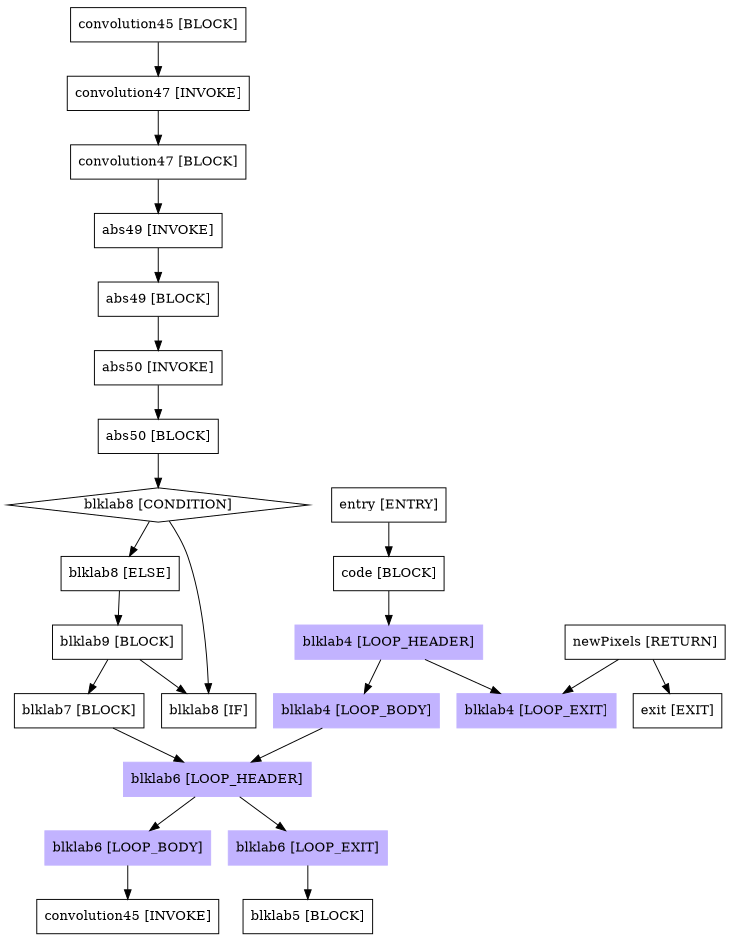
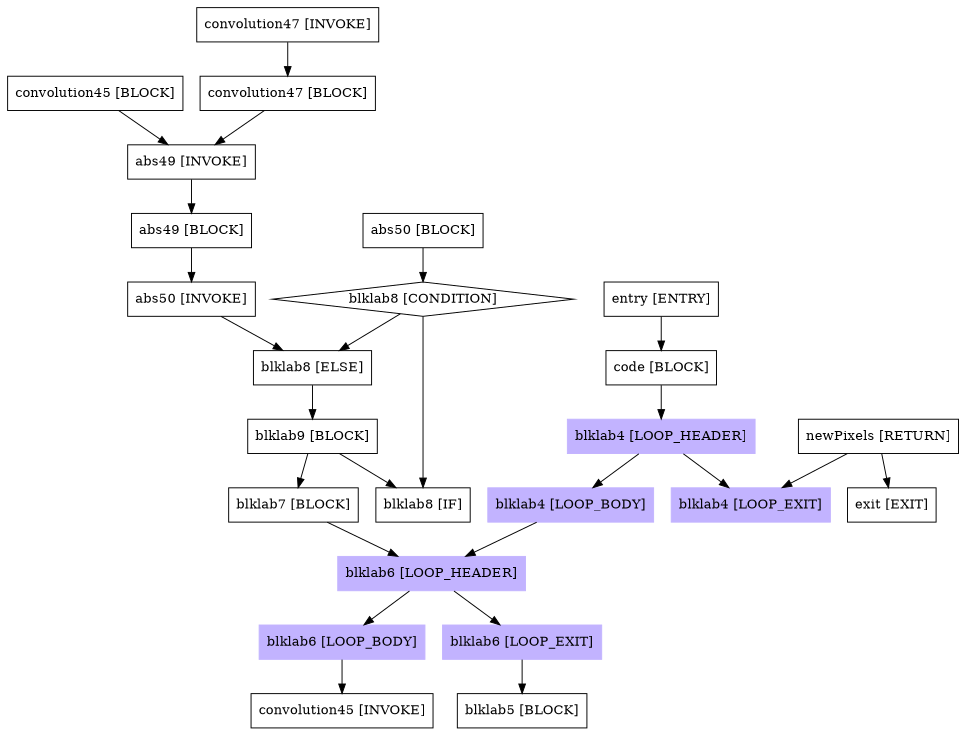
(158, 54) -> (139, 125)
(158, 397) -> (248, 331)
